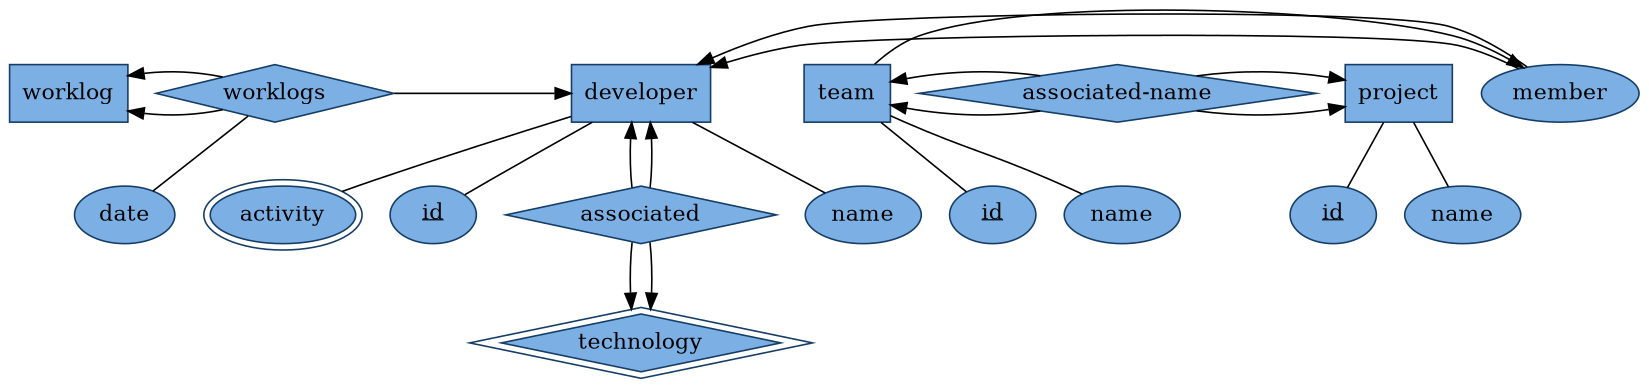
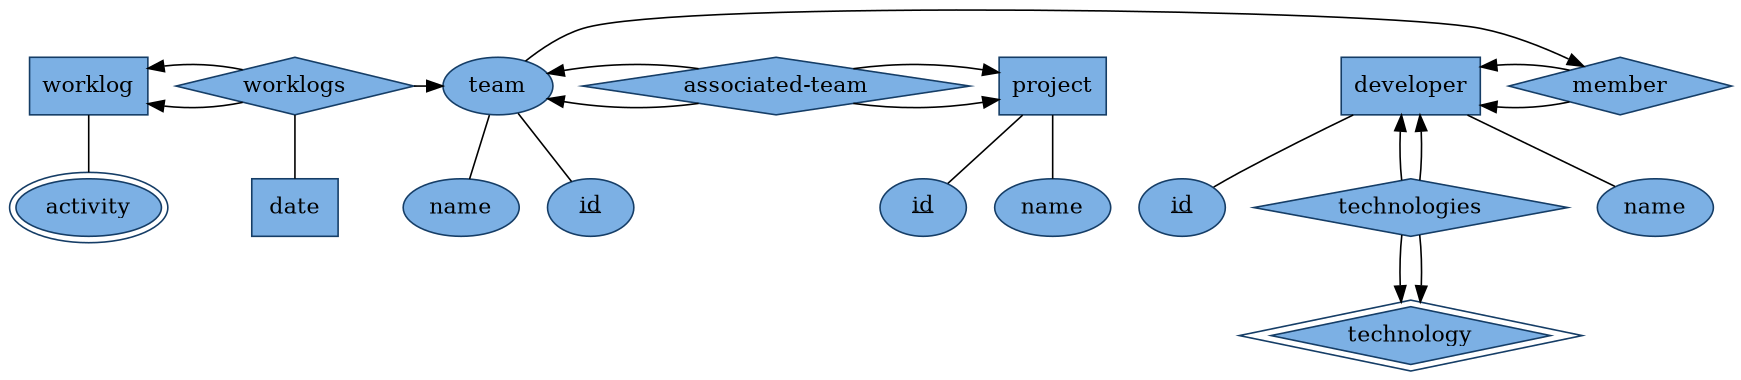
(474, 93) -> (420, 86)
(847, 93) -> (498, 86)
(1117, 93) -> (776, 86)
(1560, 93) -> (1620, 86)
(456, 153) -> (89, 144)
(125, 215) -> (295, 208)
(641, 215) -> (1411, 208)
